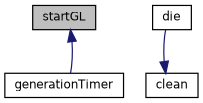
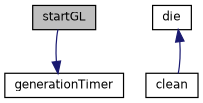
(164, 45) -> (180, 58)
(72, 58) -> (56, 45)
